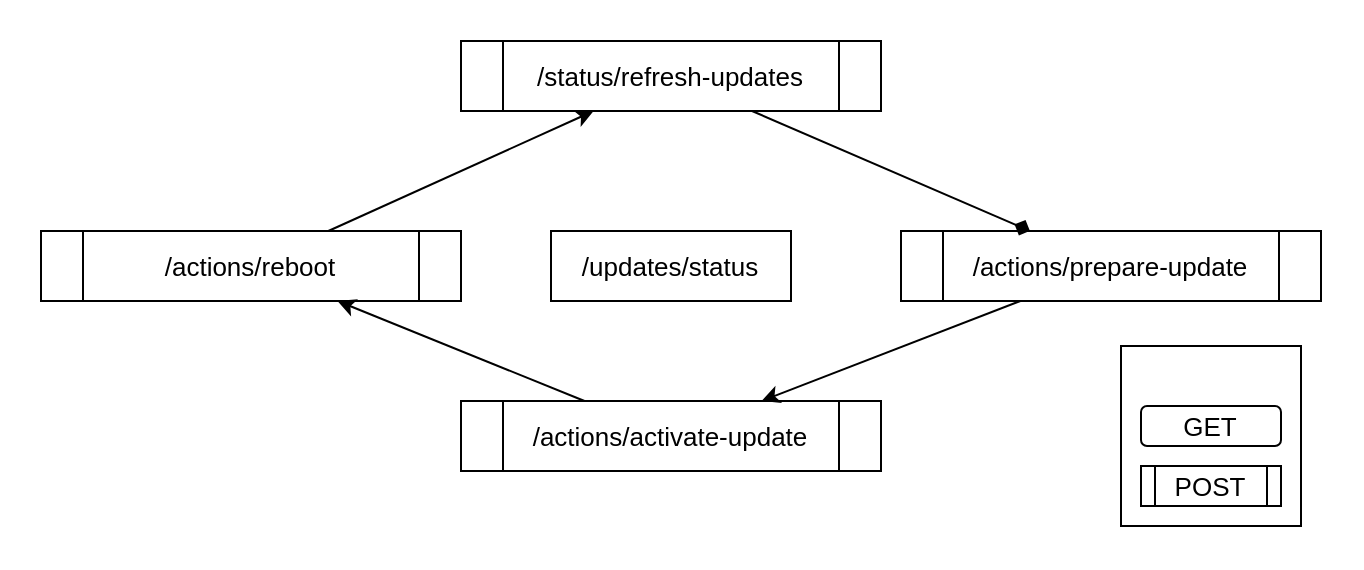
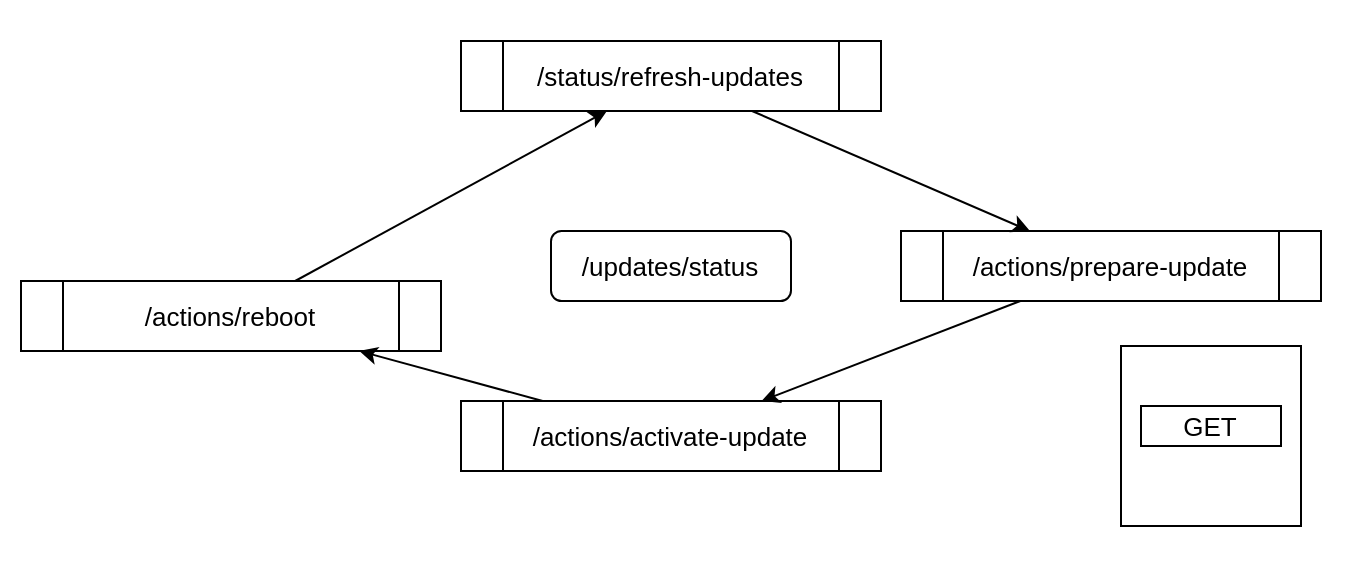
(1014, 224) -> (1015, 224)
(251, 266) -> (231, 316)
(671, 266) -> (671, 266)
(1211, 426) -> (1211, 426)
(1211, 486) -> none
